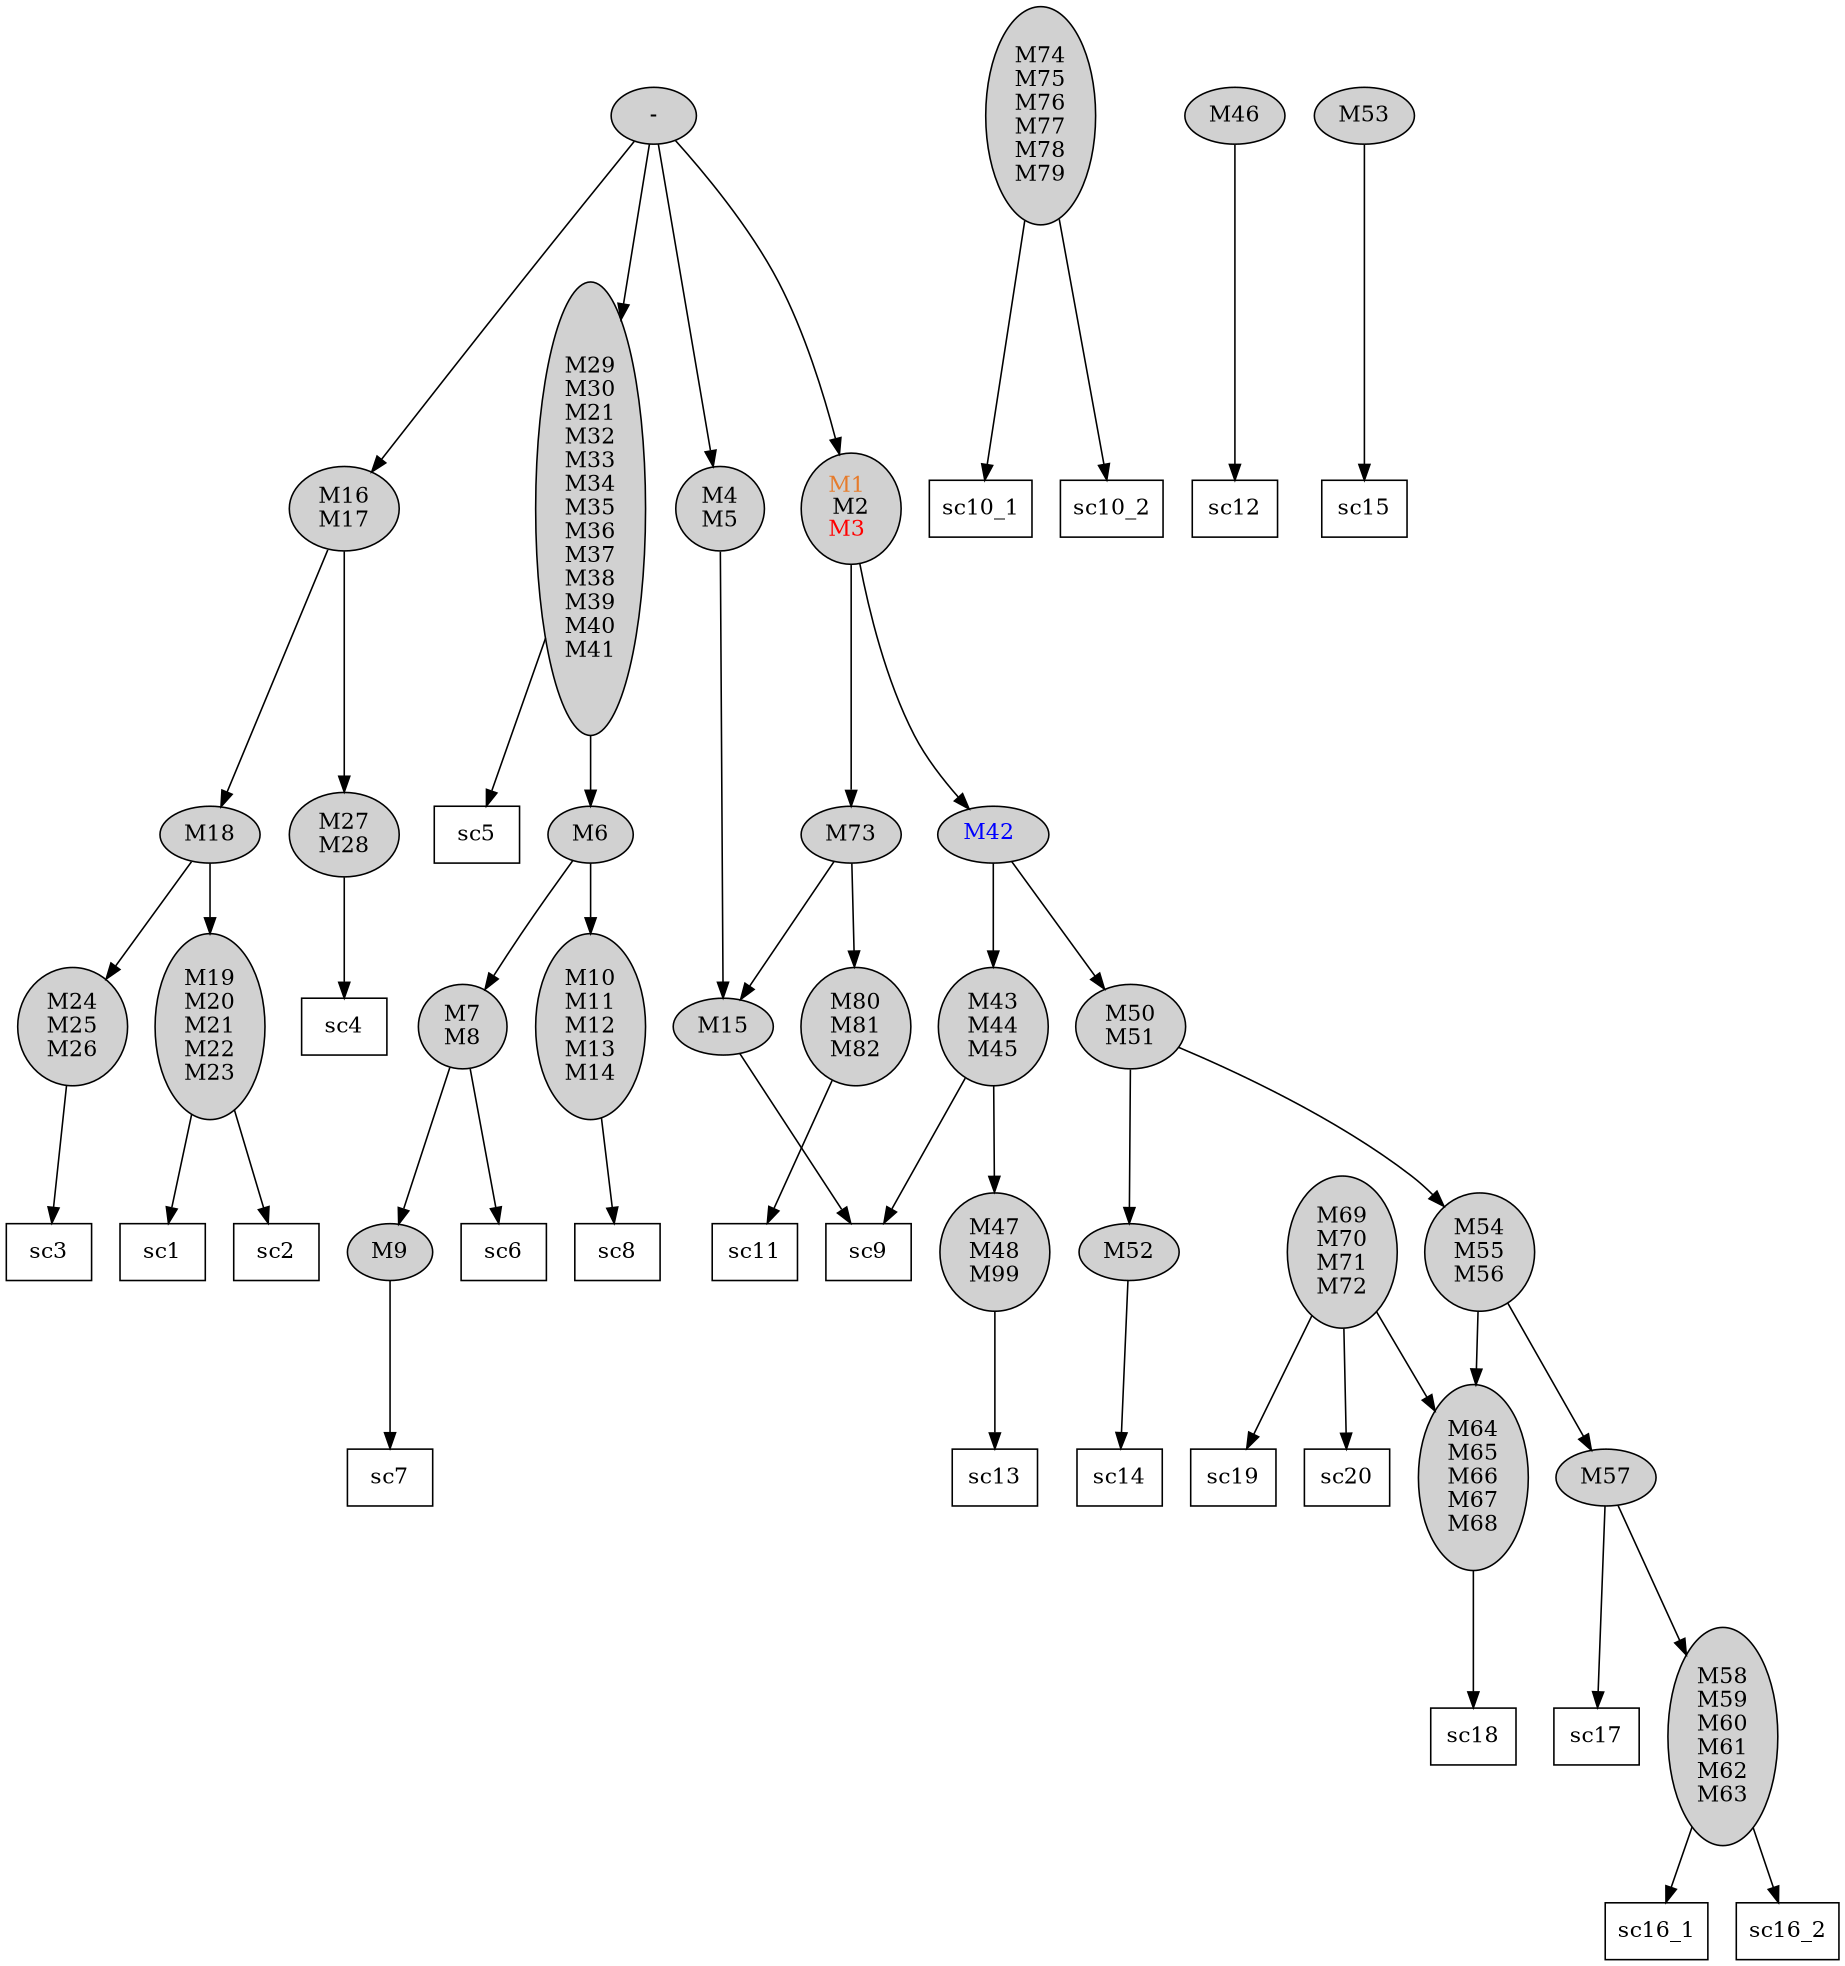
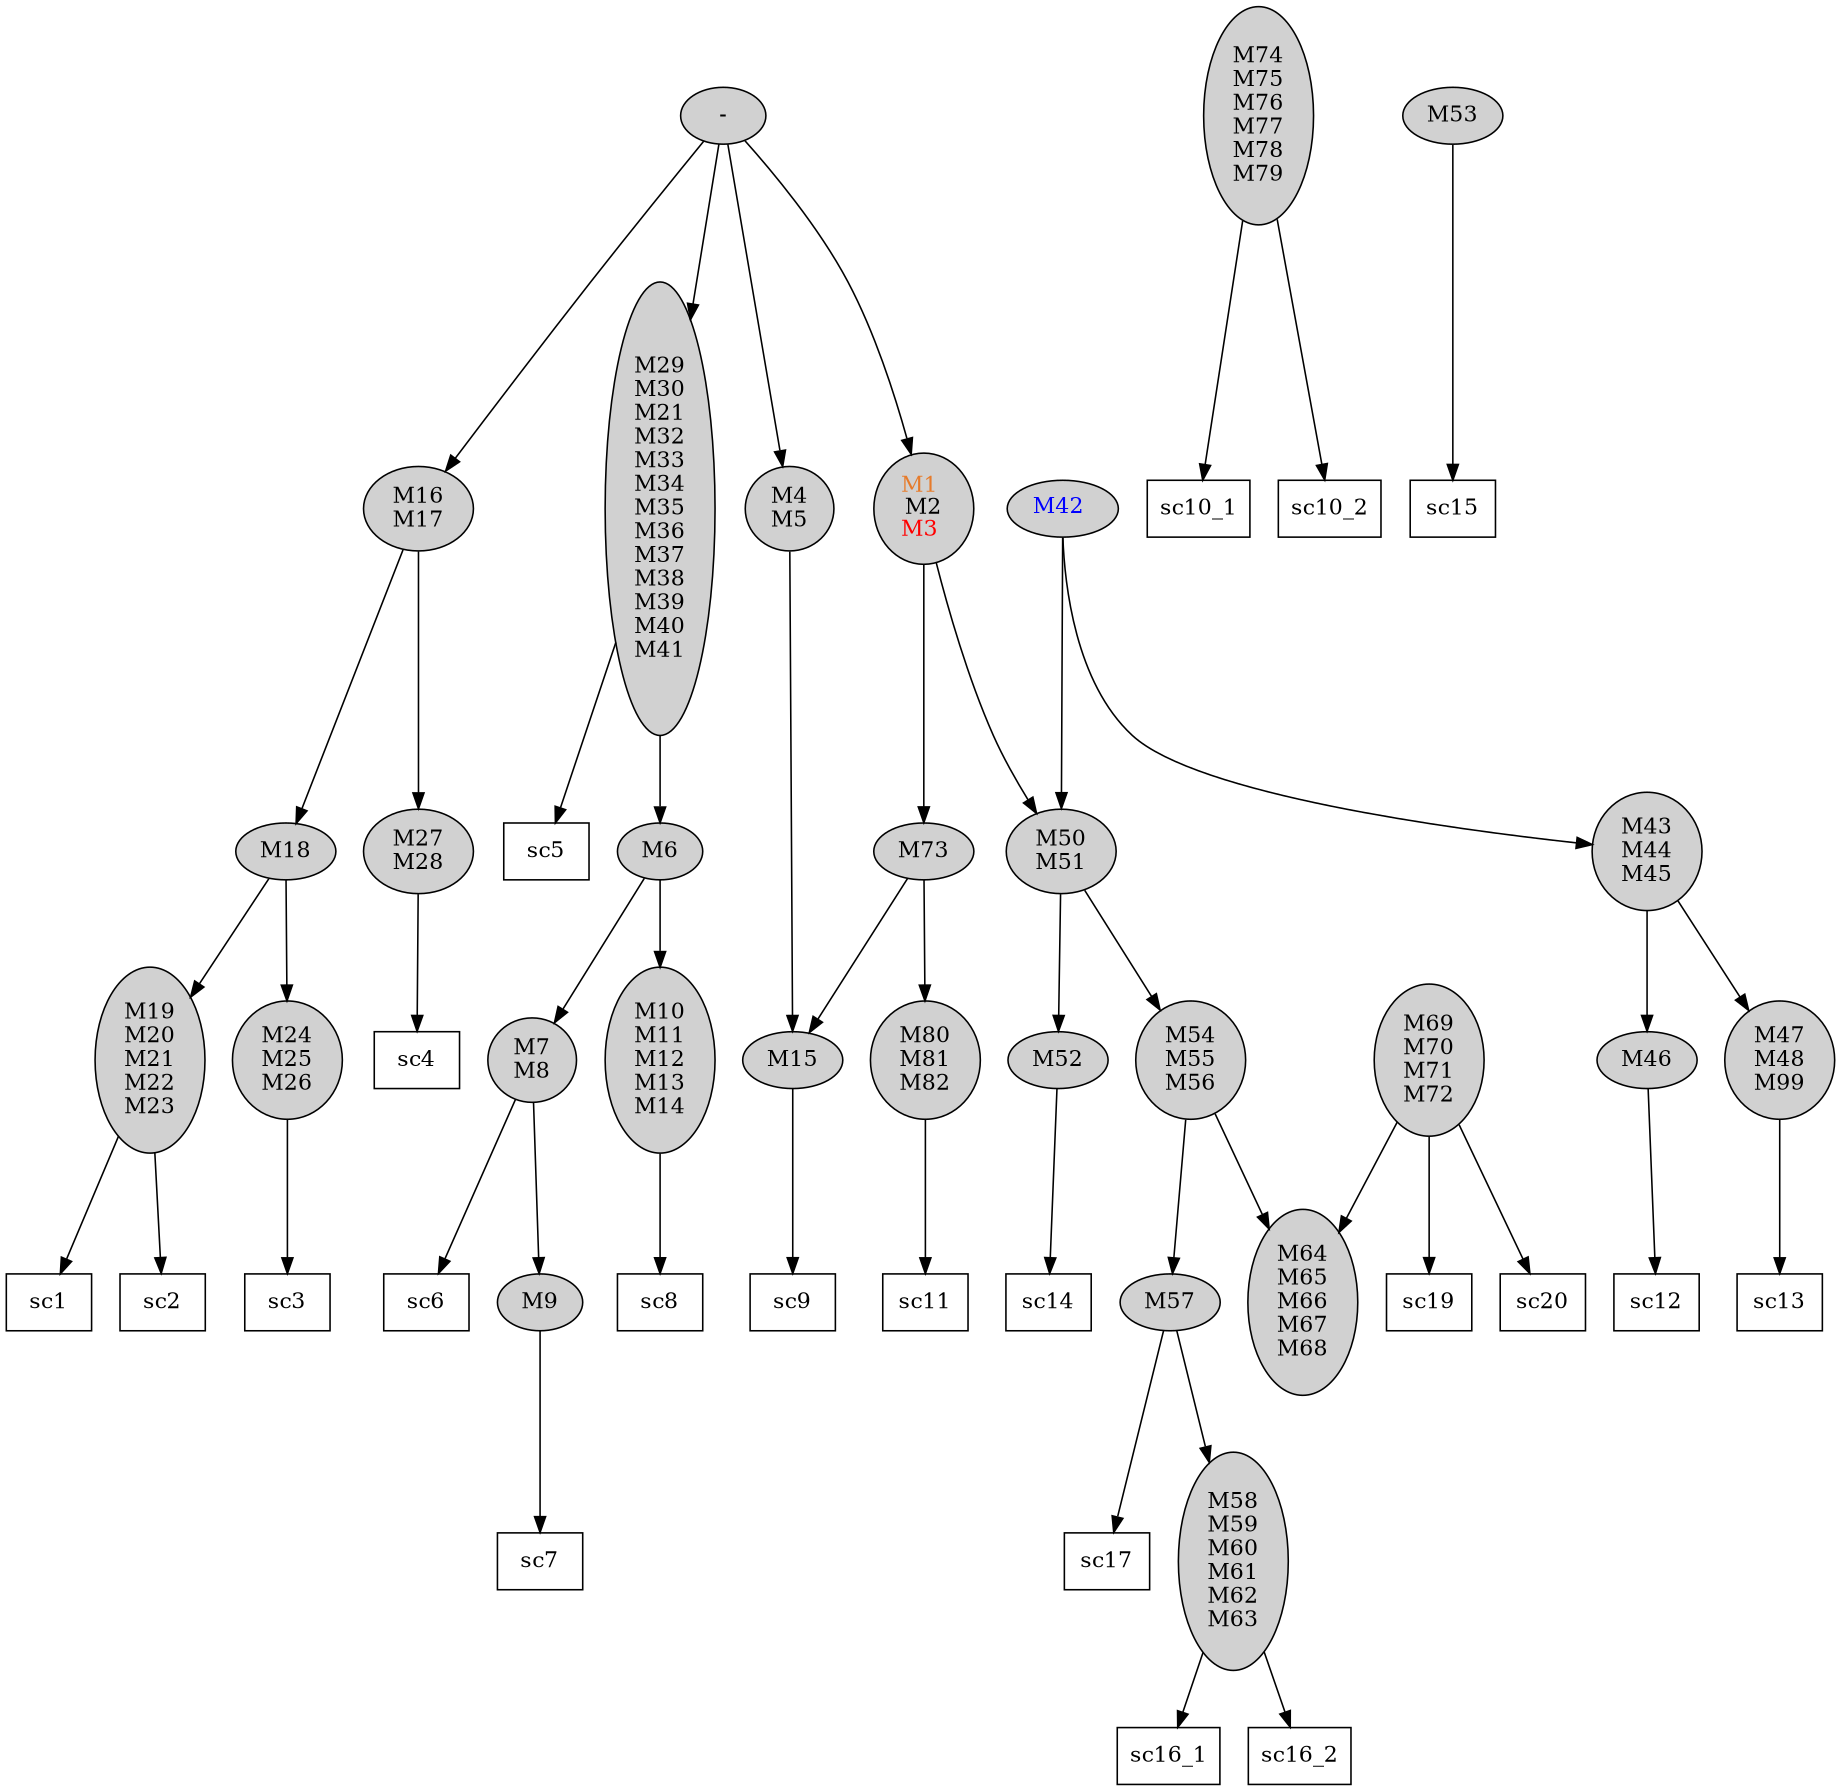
(894, 687) -> (973, 685)
(929, 1143) -> (1647, 963)
(1473, 1736) -> none
